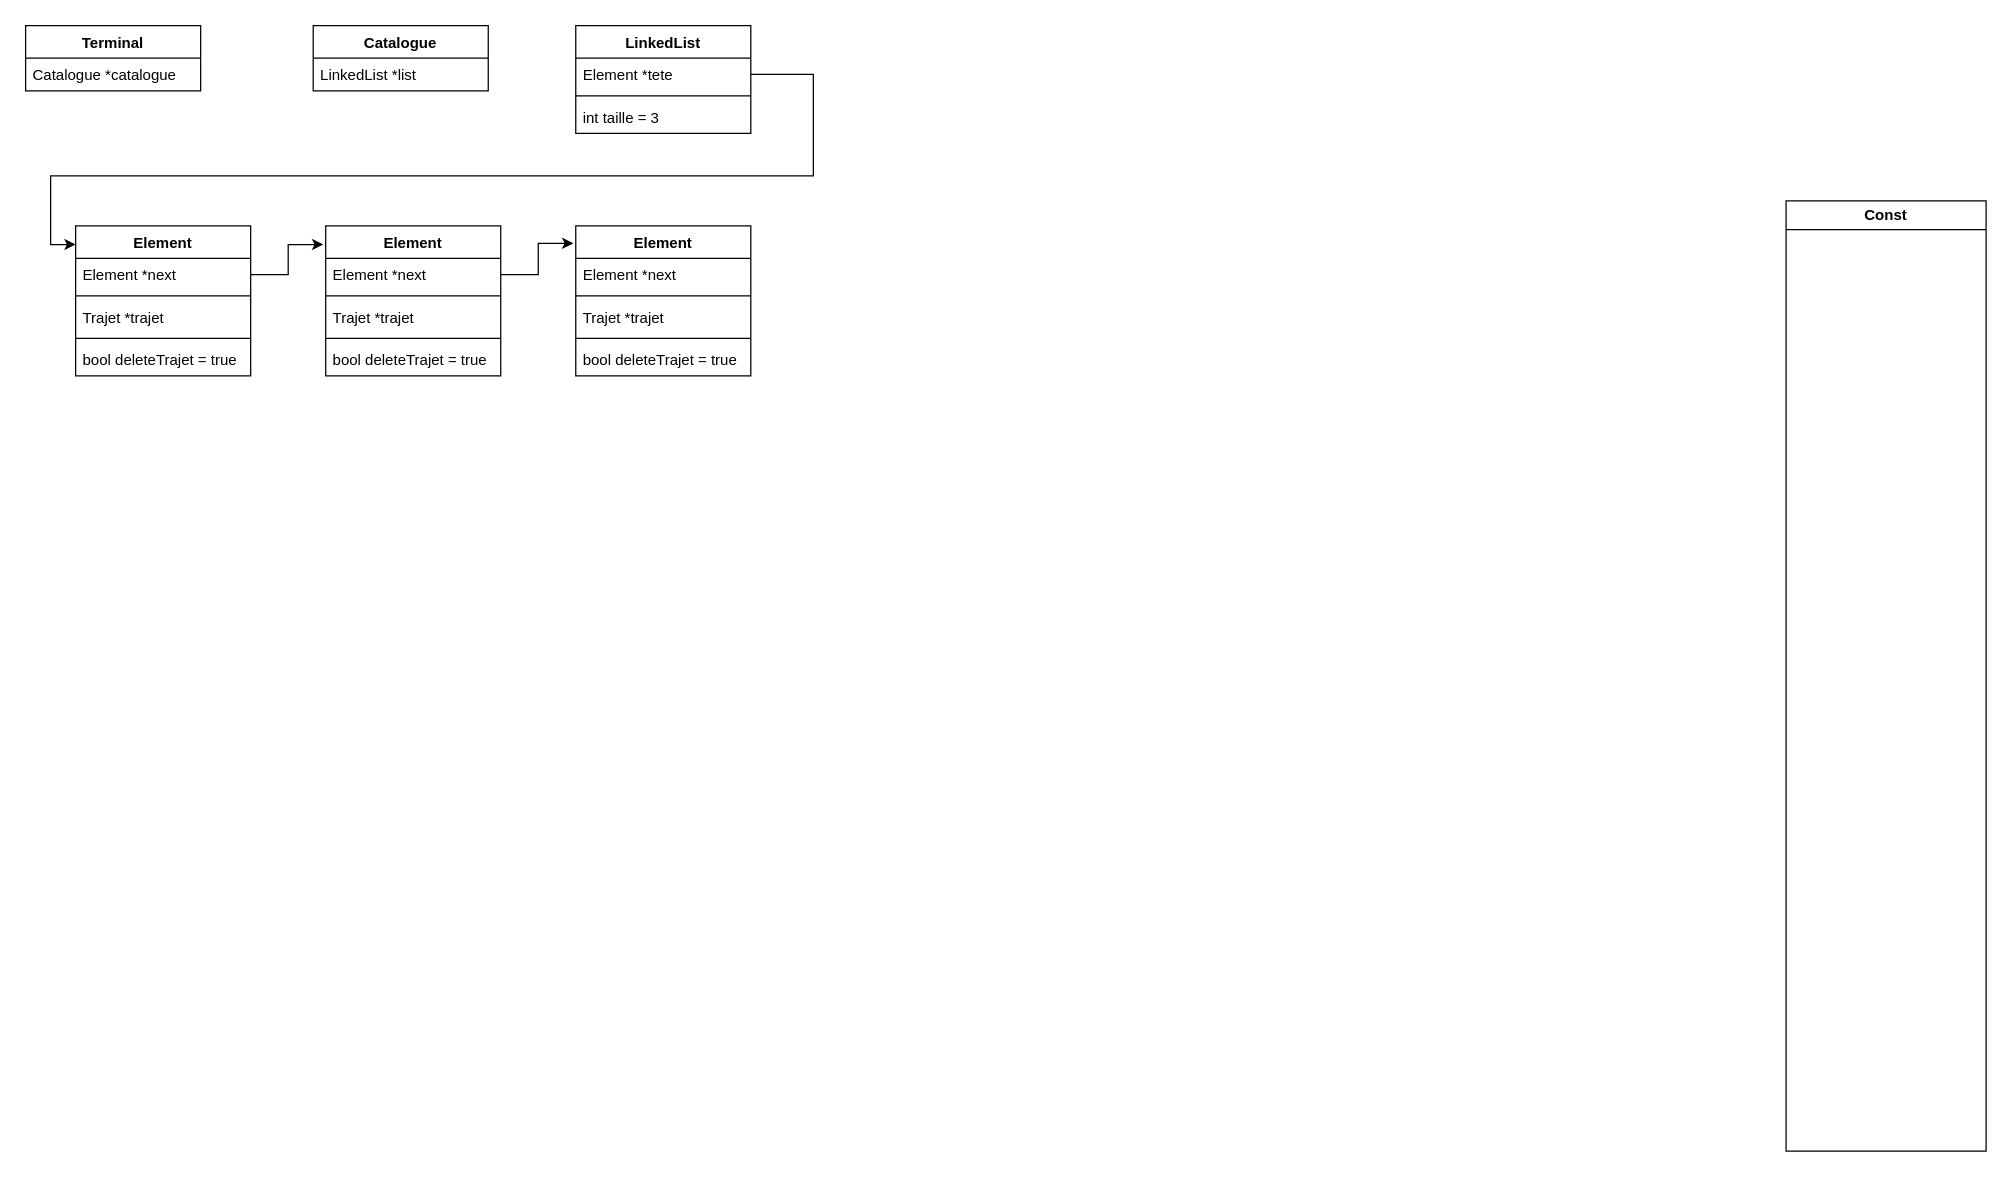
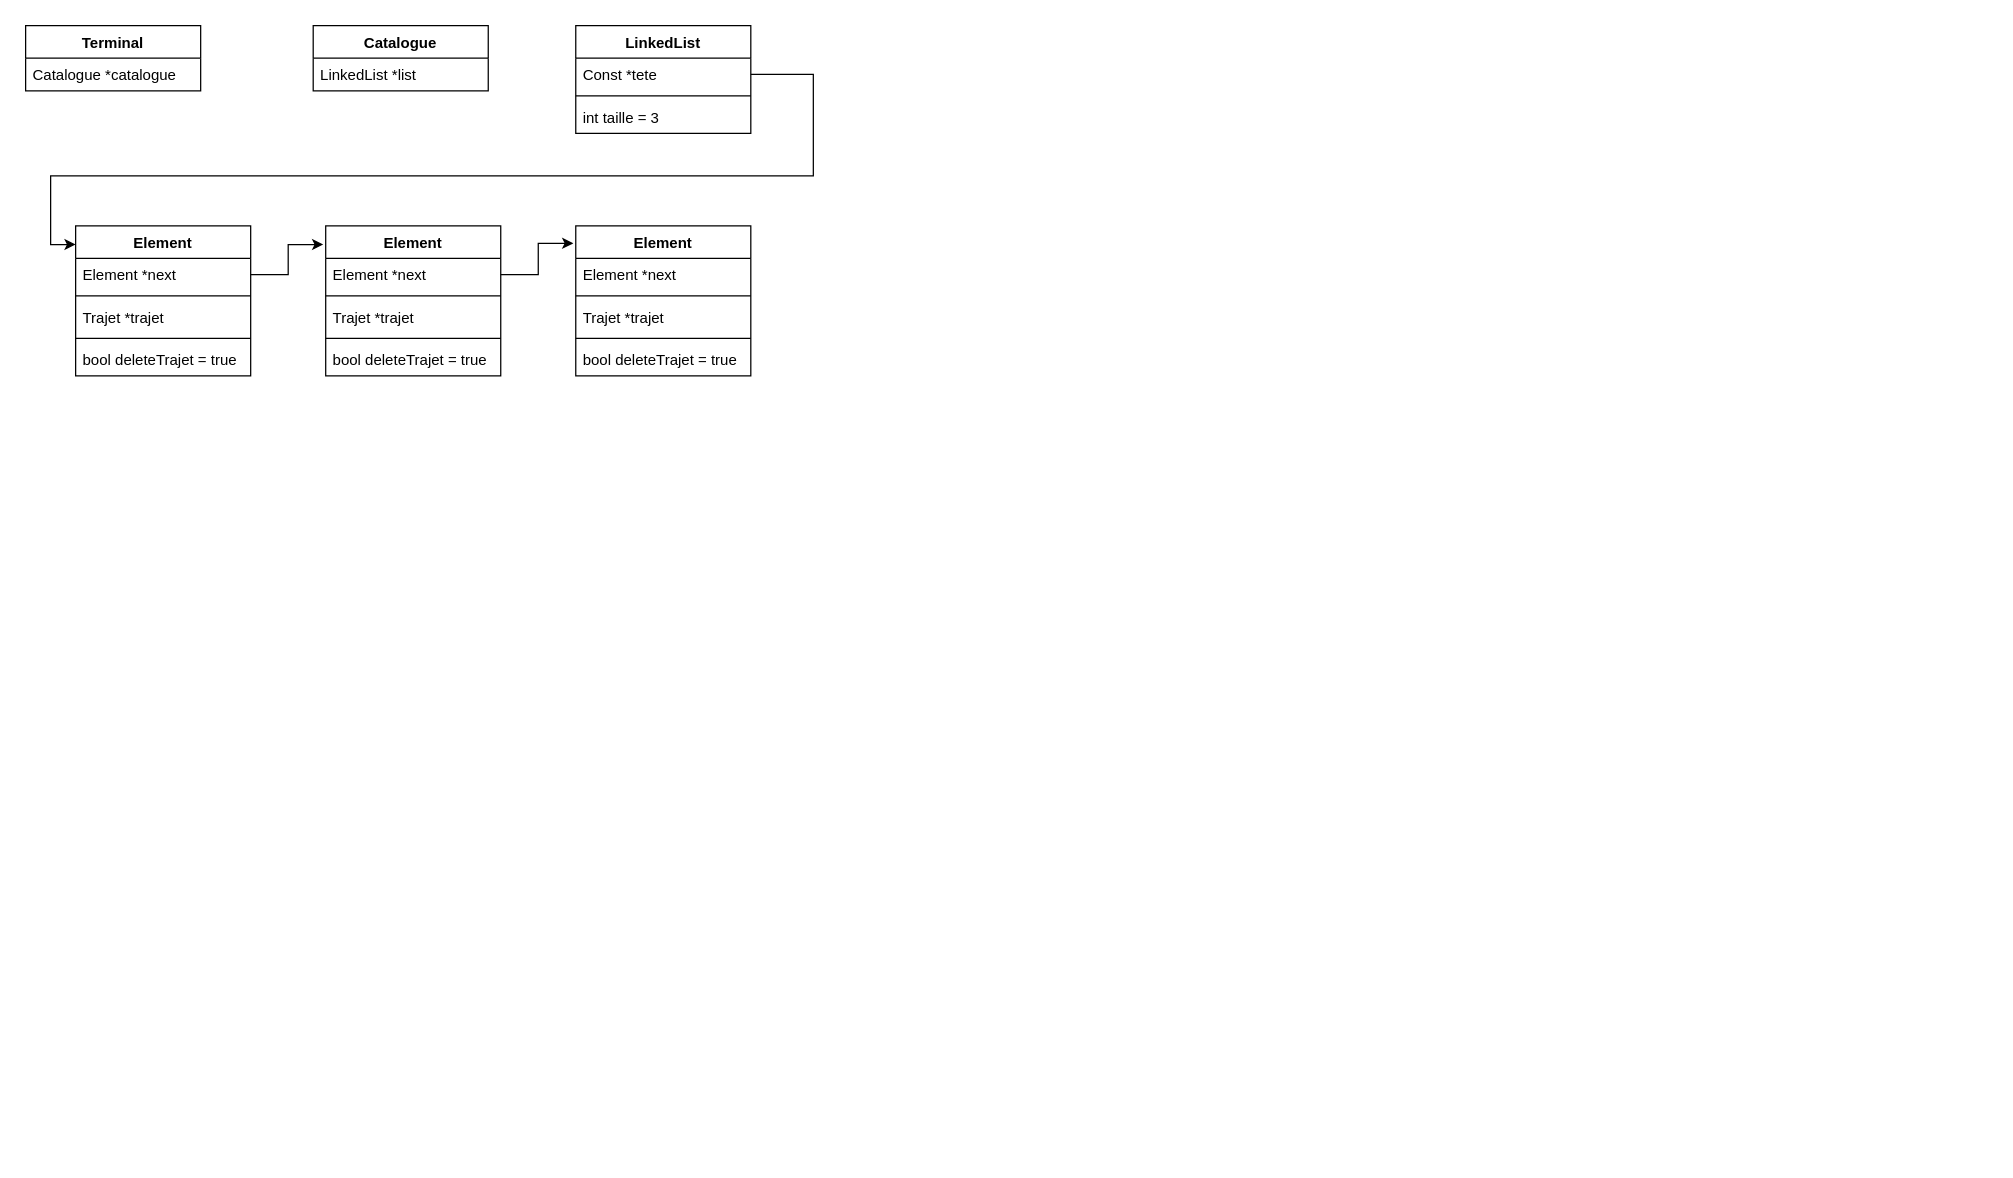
(633, 75) -> (627, 75)
(1886, 676) -> none
